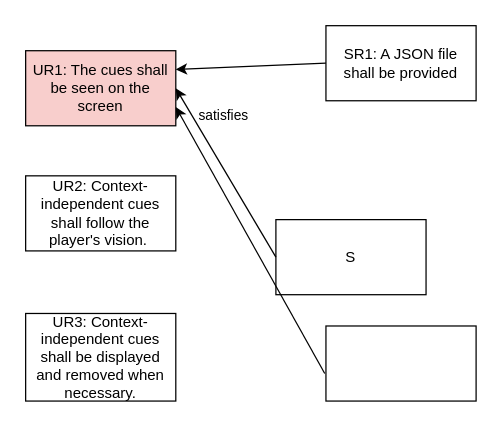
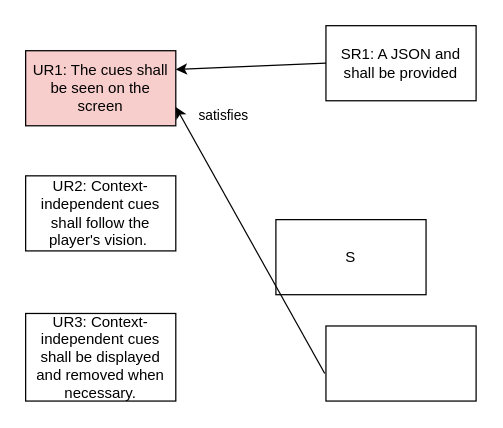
(401, 63) -> (401, 63)
(228, 176) -> none
